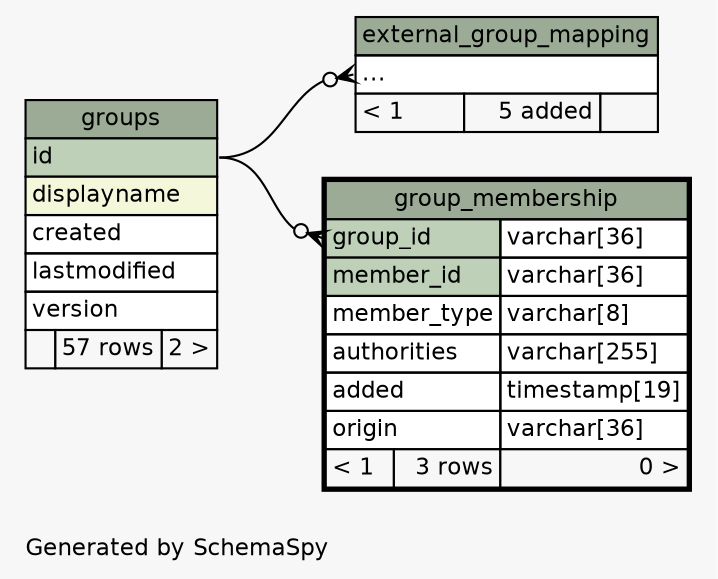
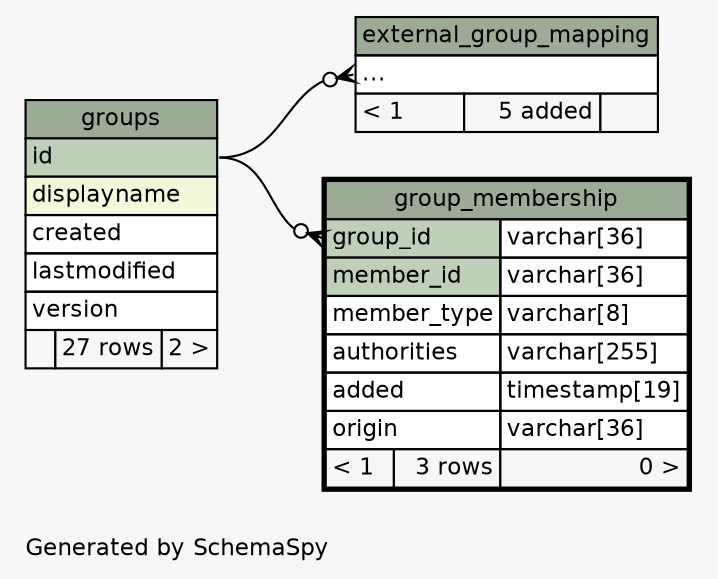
(109, 348) -> (109, 348)
